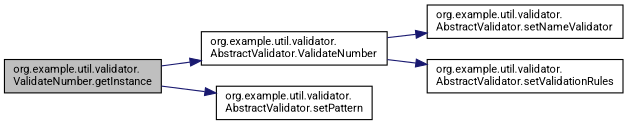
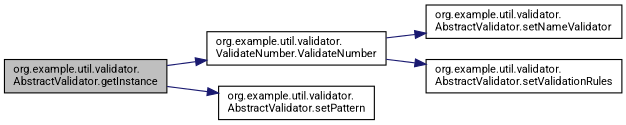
(294, 48) -> (296, 48)
(83, 76) -> (86, 76)
